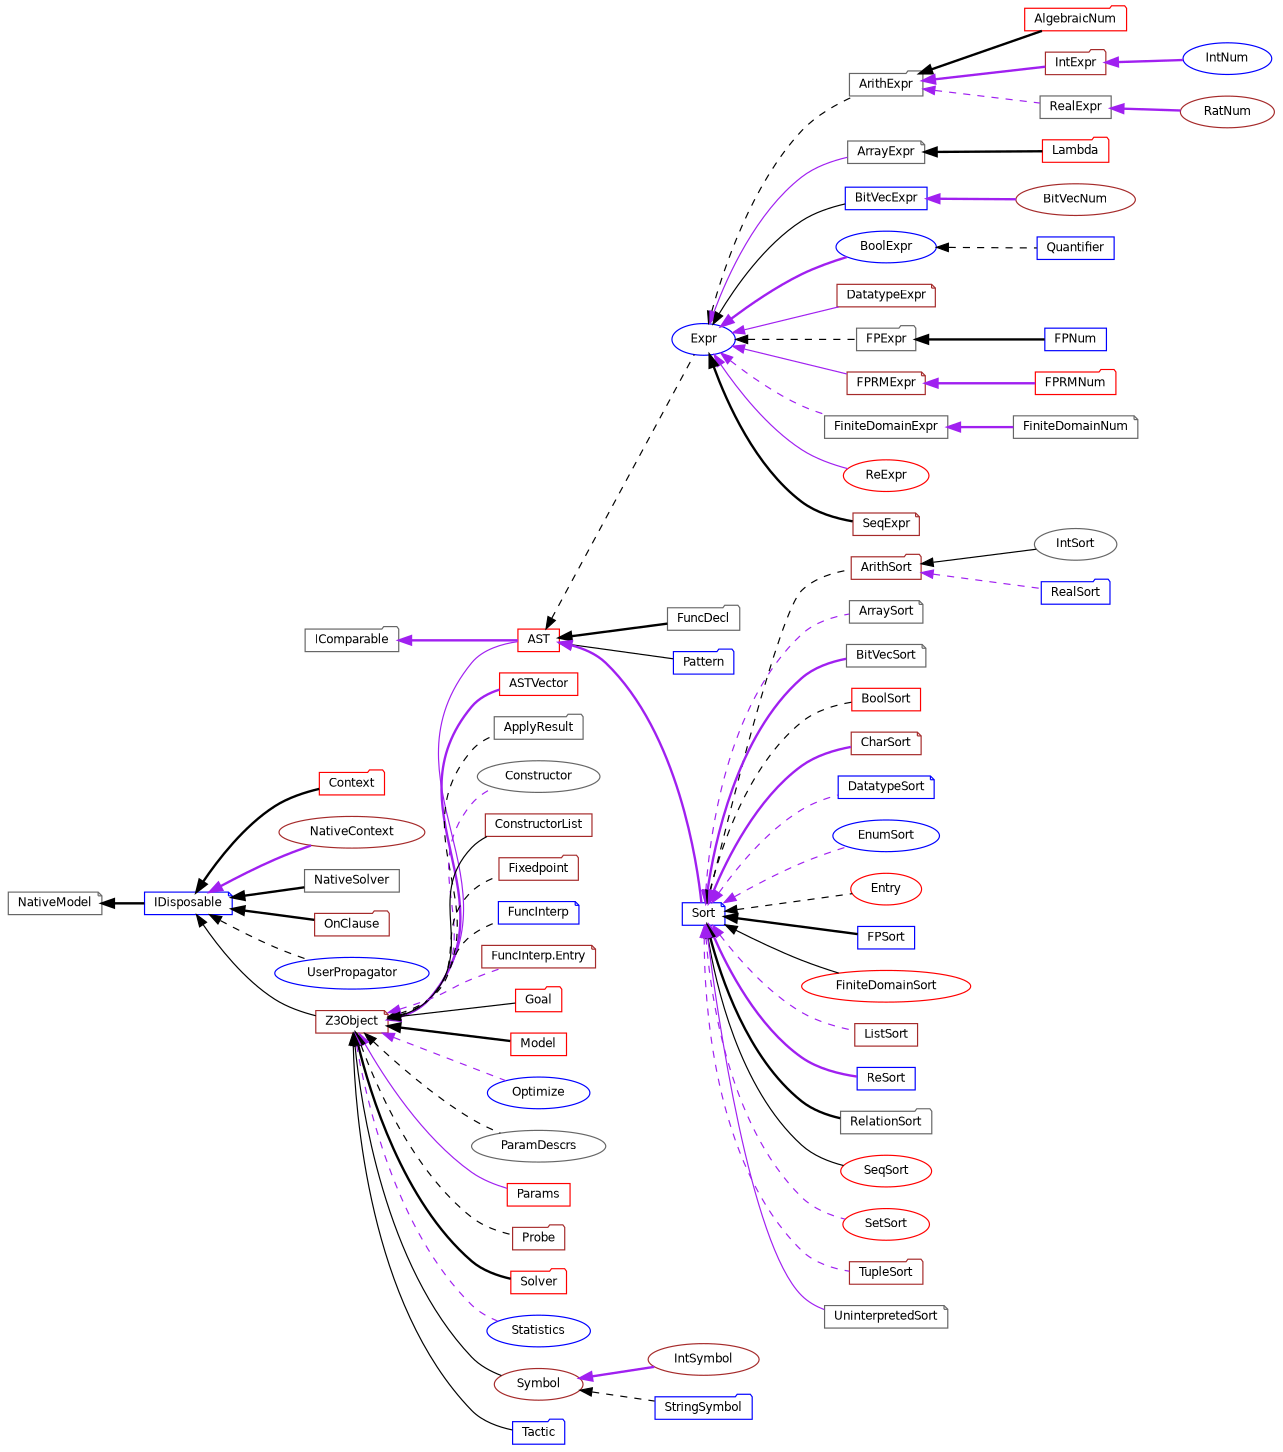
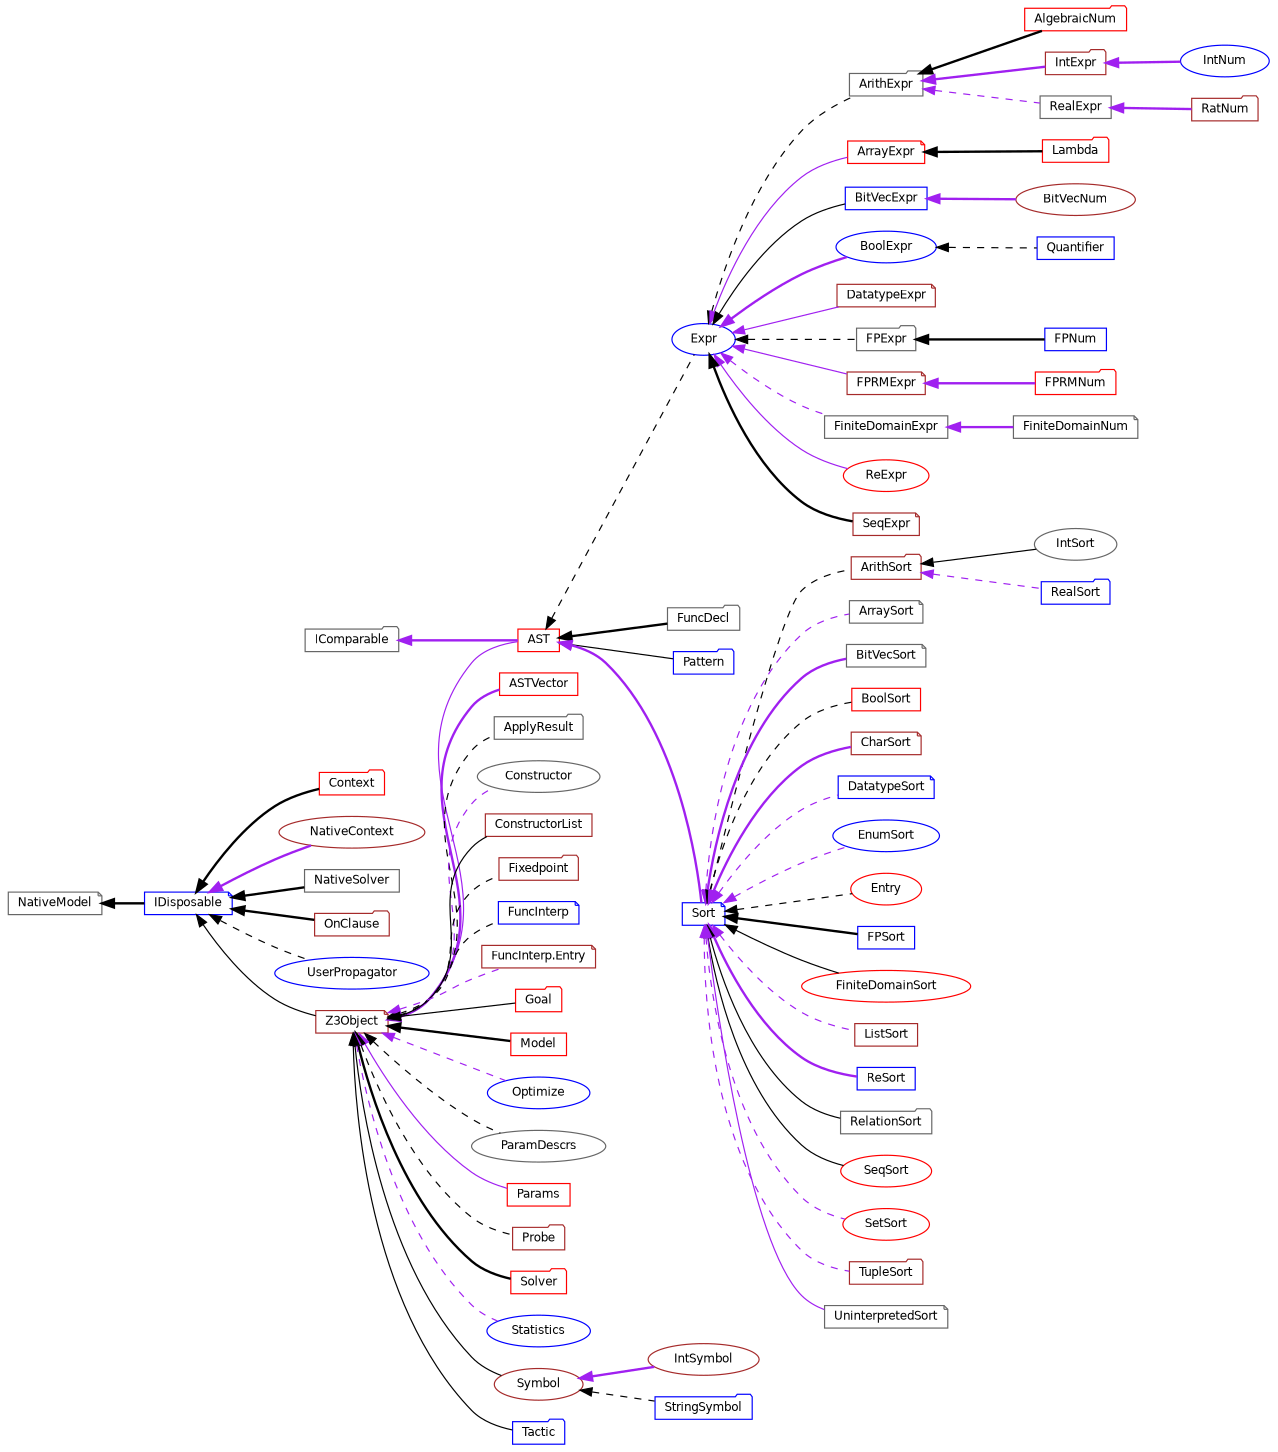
(1227, 112) -> (1225, 110)
(886, 152) -> (886, 152)
(754, 1045) -> (754, 1045)
